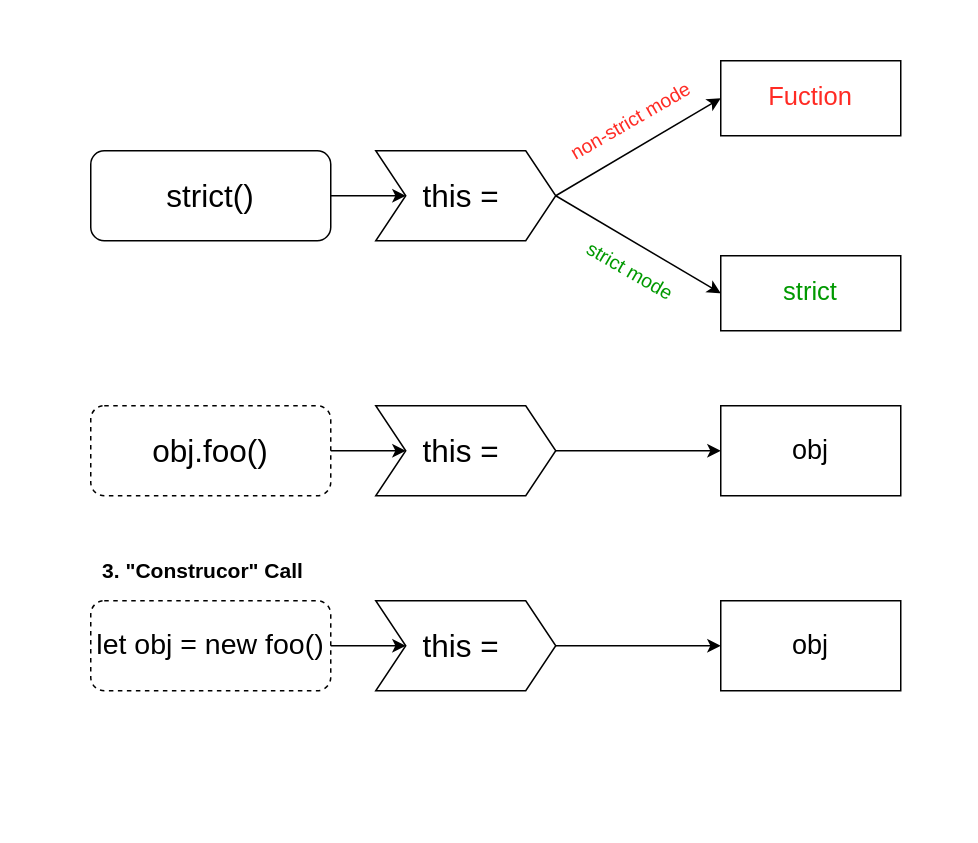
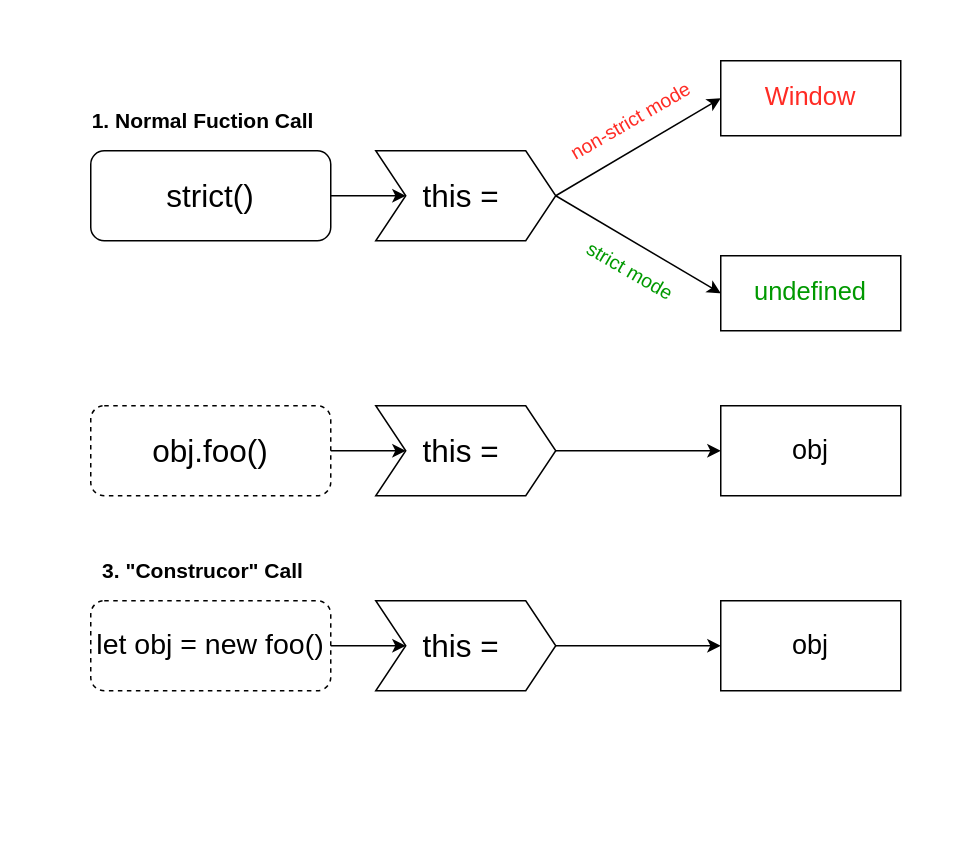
(811, 98) -> (811, 98)
none -> (203, 121)
(811, 293) -> (811, 293)
